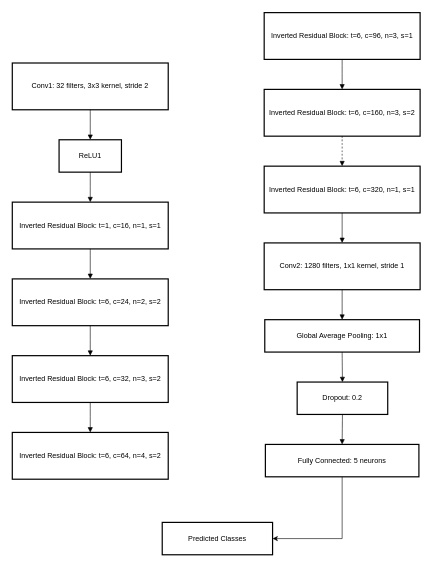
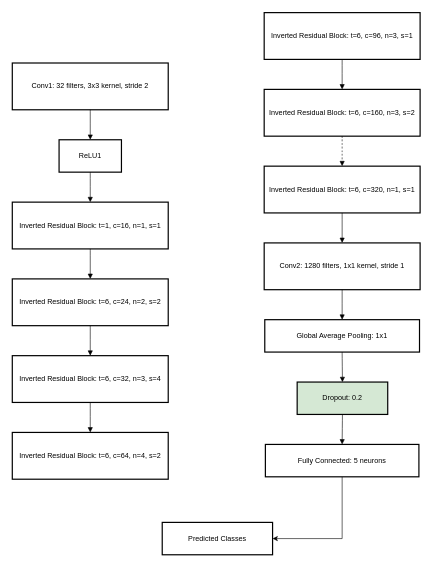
(90, 379) -> (90, 379)
(343, 398) -> (343, 398)
